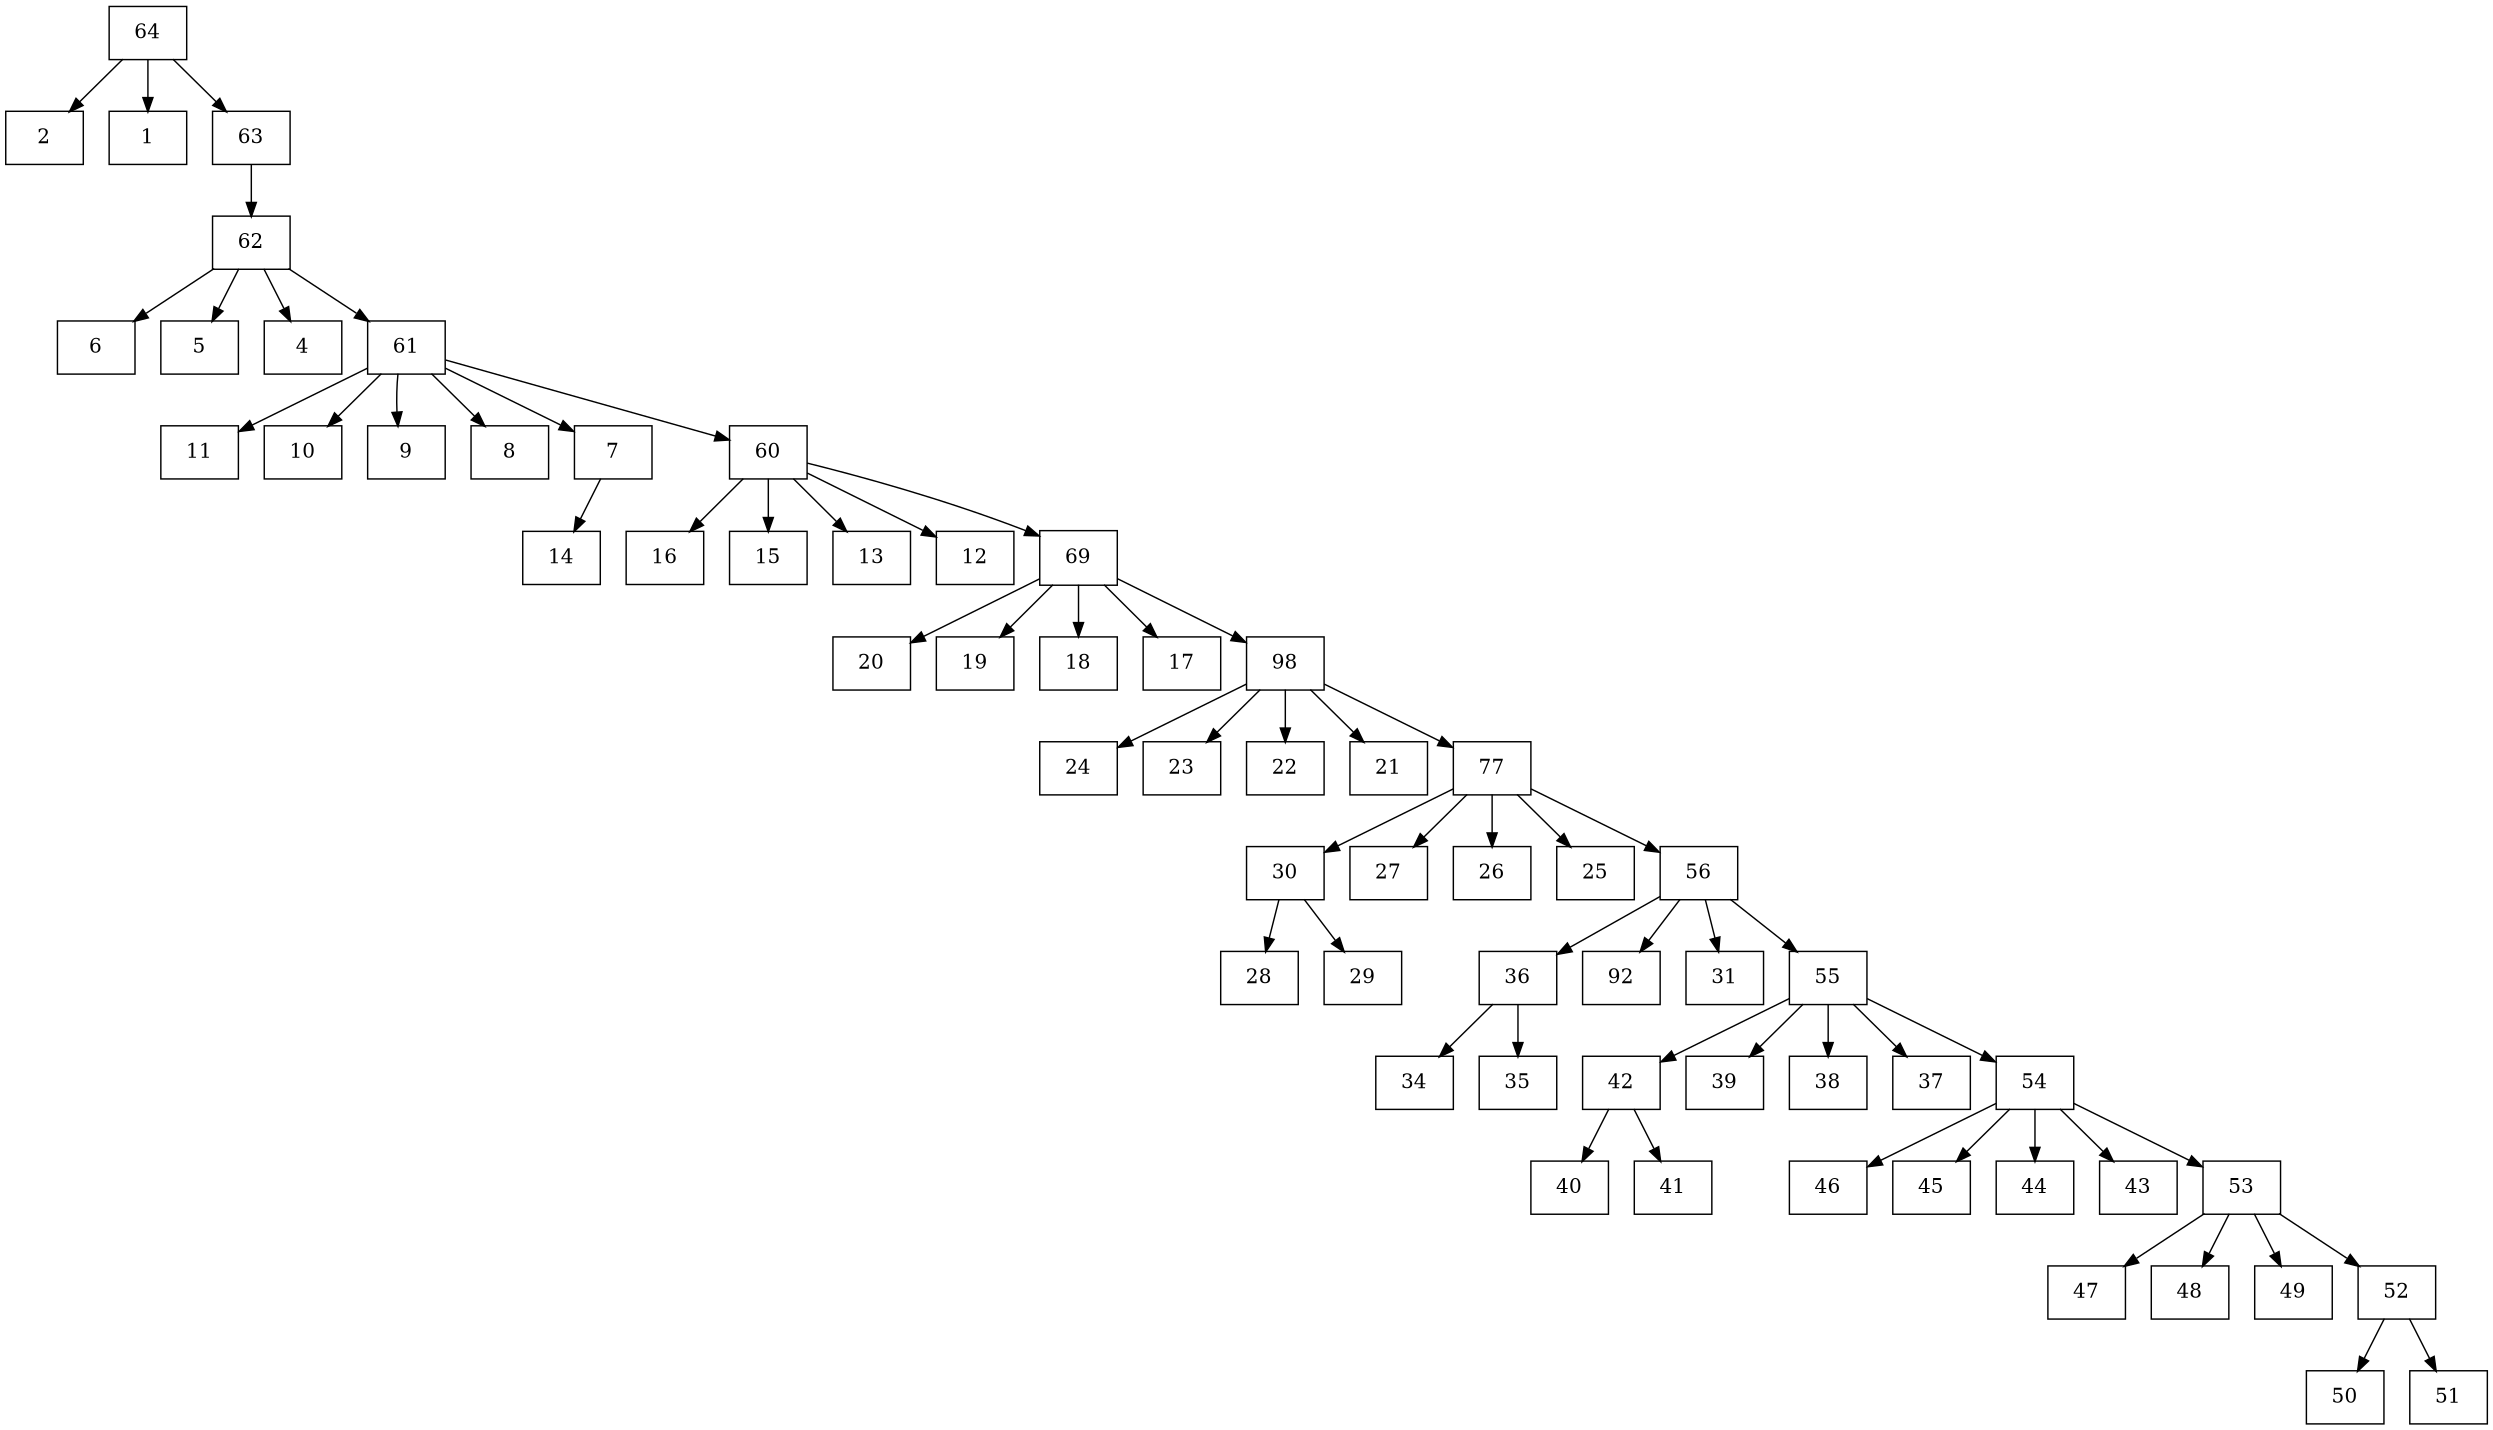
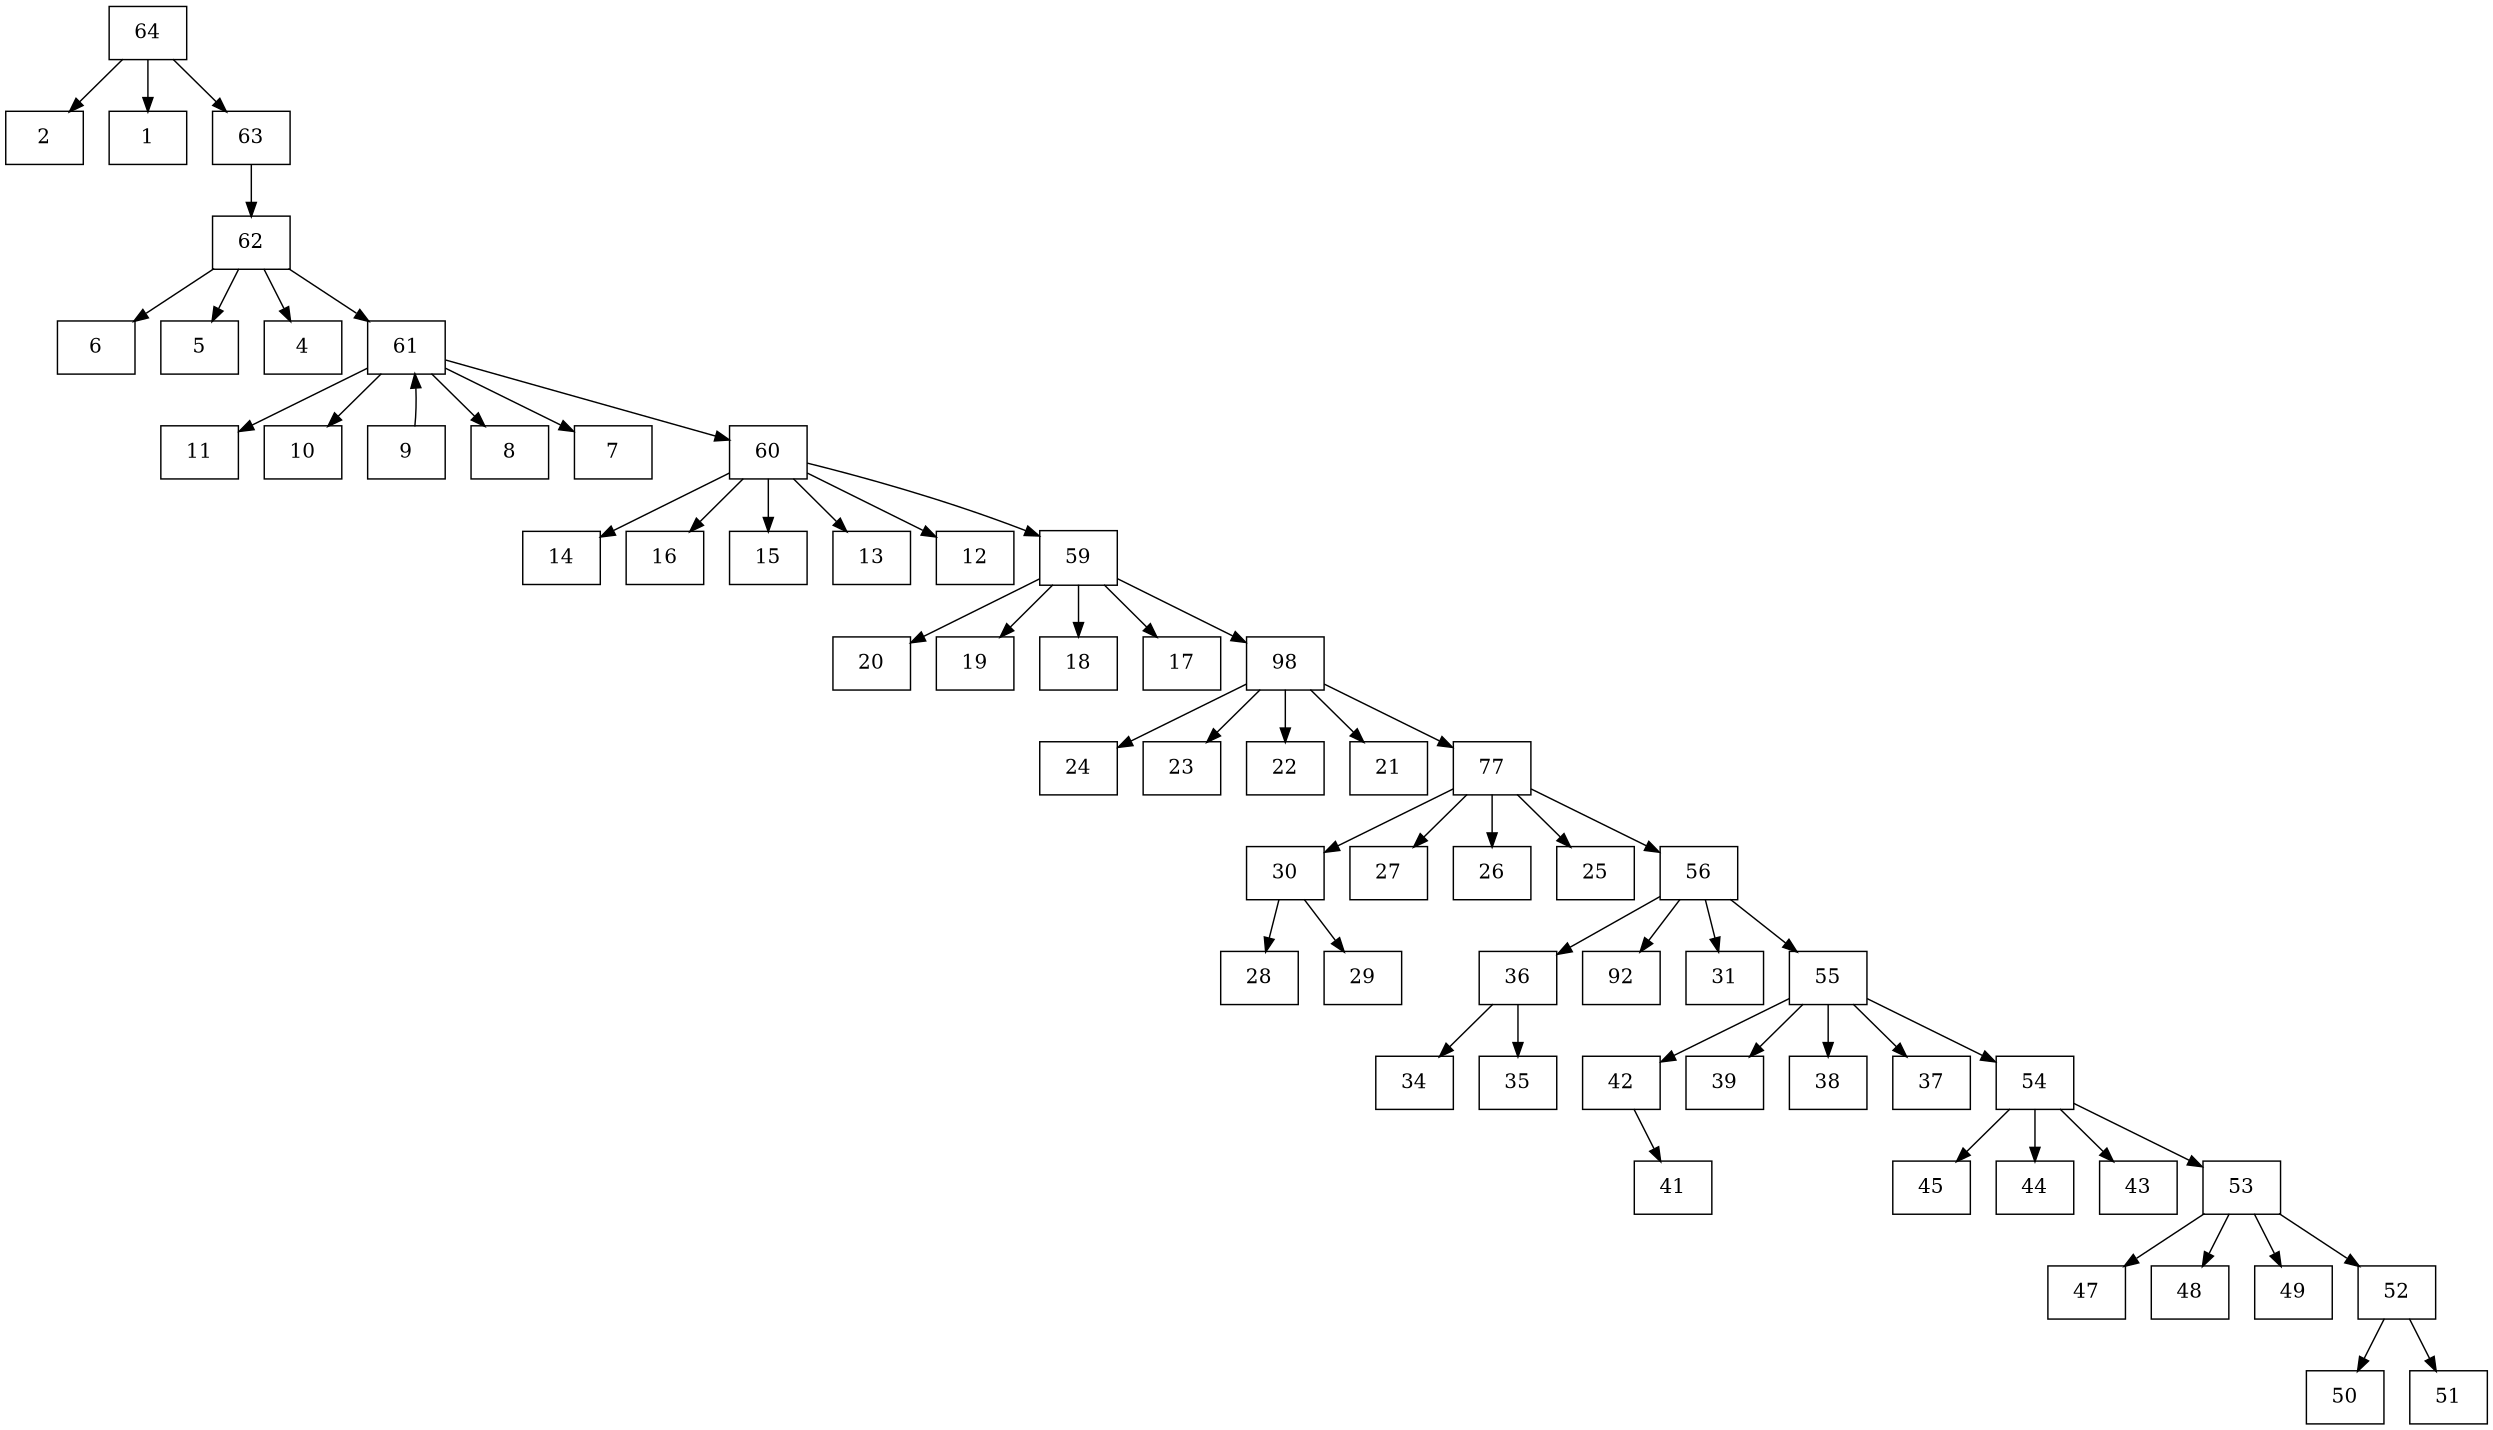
(397, 393) -> (416, 407)
(591, 499) -> (672, 502)
(1079, 558) -> (1079, 558)
(1570, 1188) -> none
(1828, 1188) -> none
